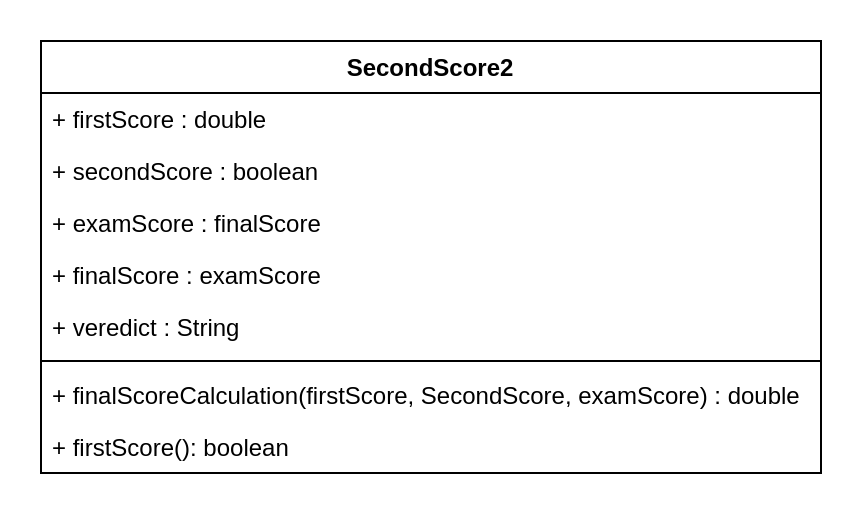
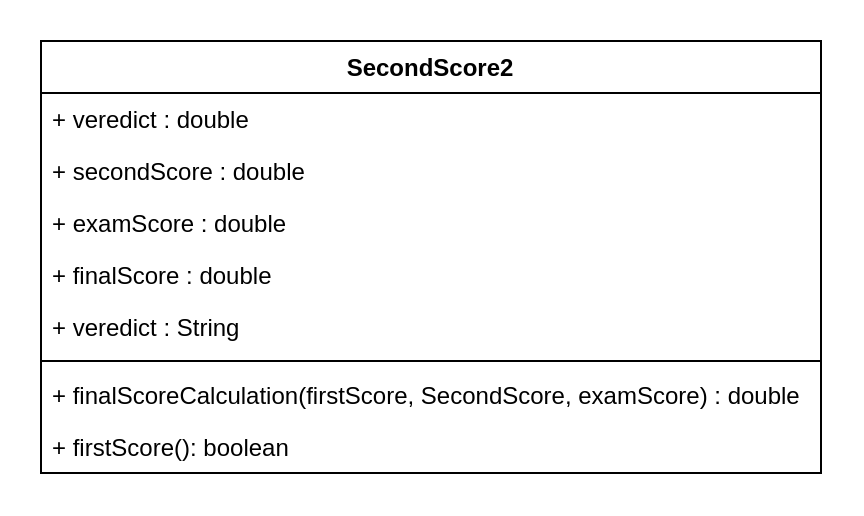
(174, 120) -> (161, 120)
(191, 172) -> (184, 172)
(195, 224) -> (171, 224)
(195, 276) -> (171, 276)
